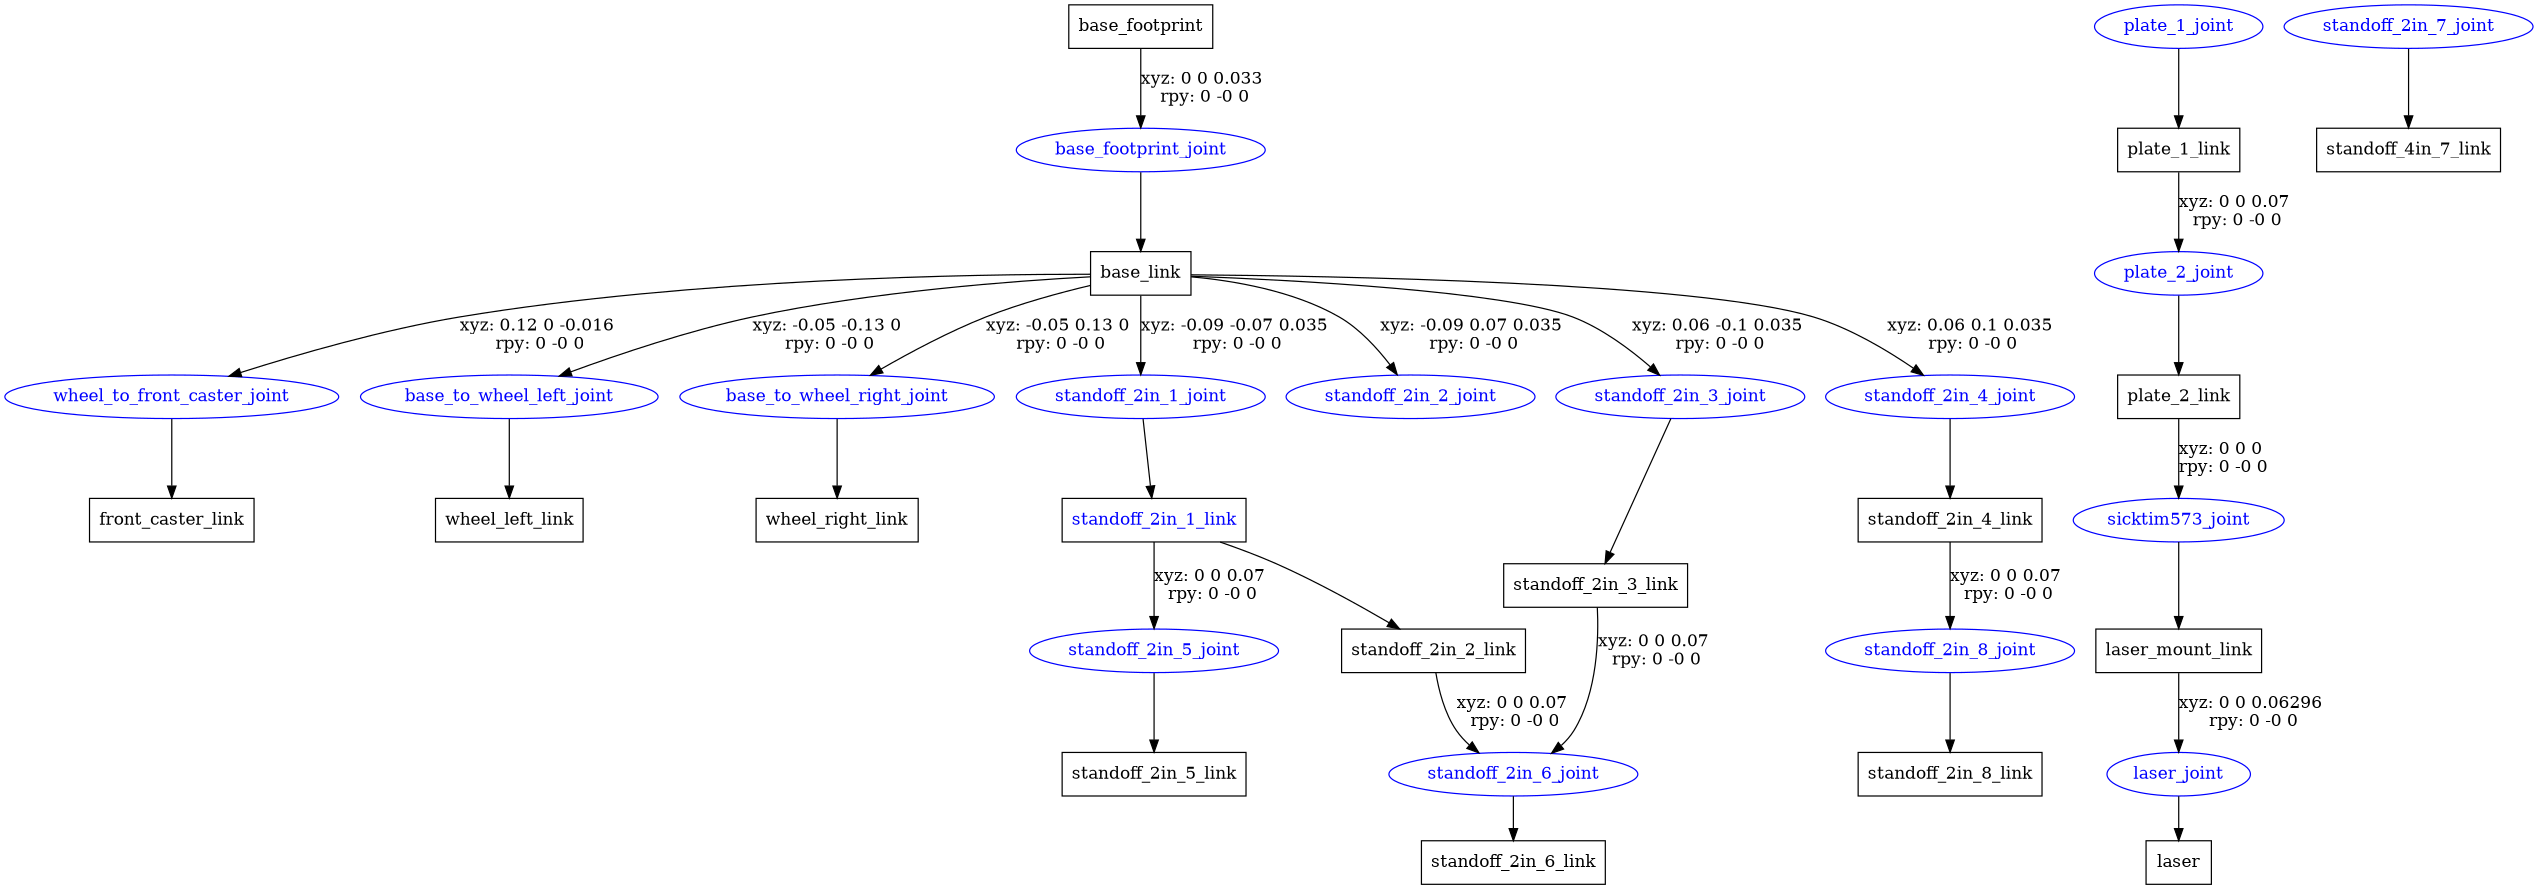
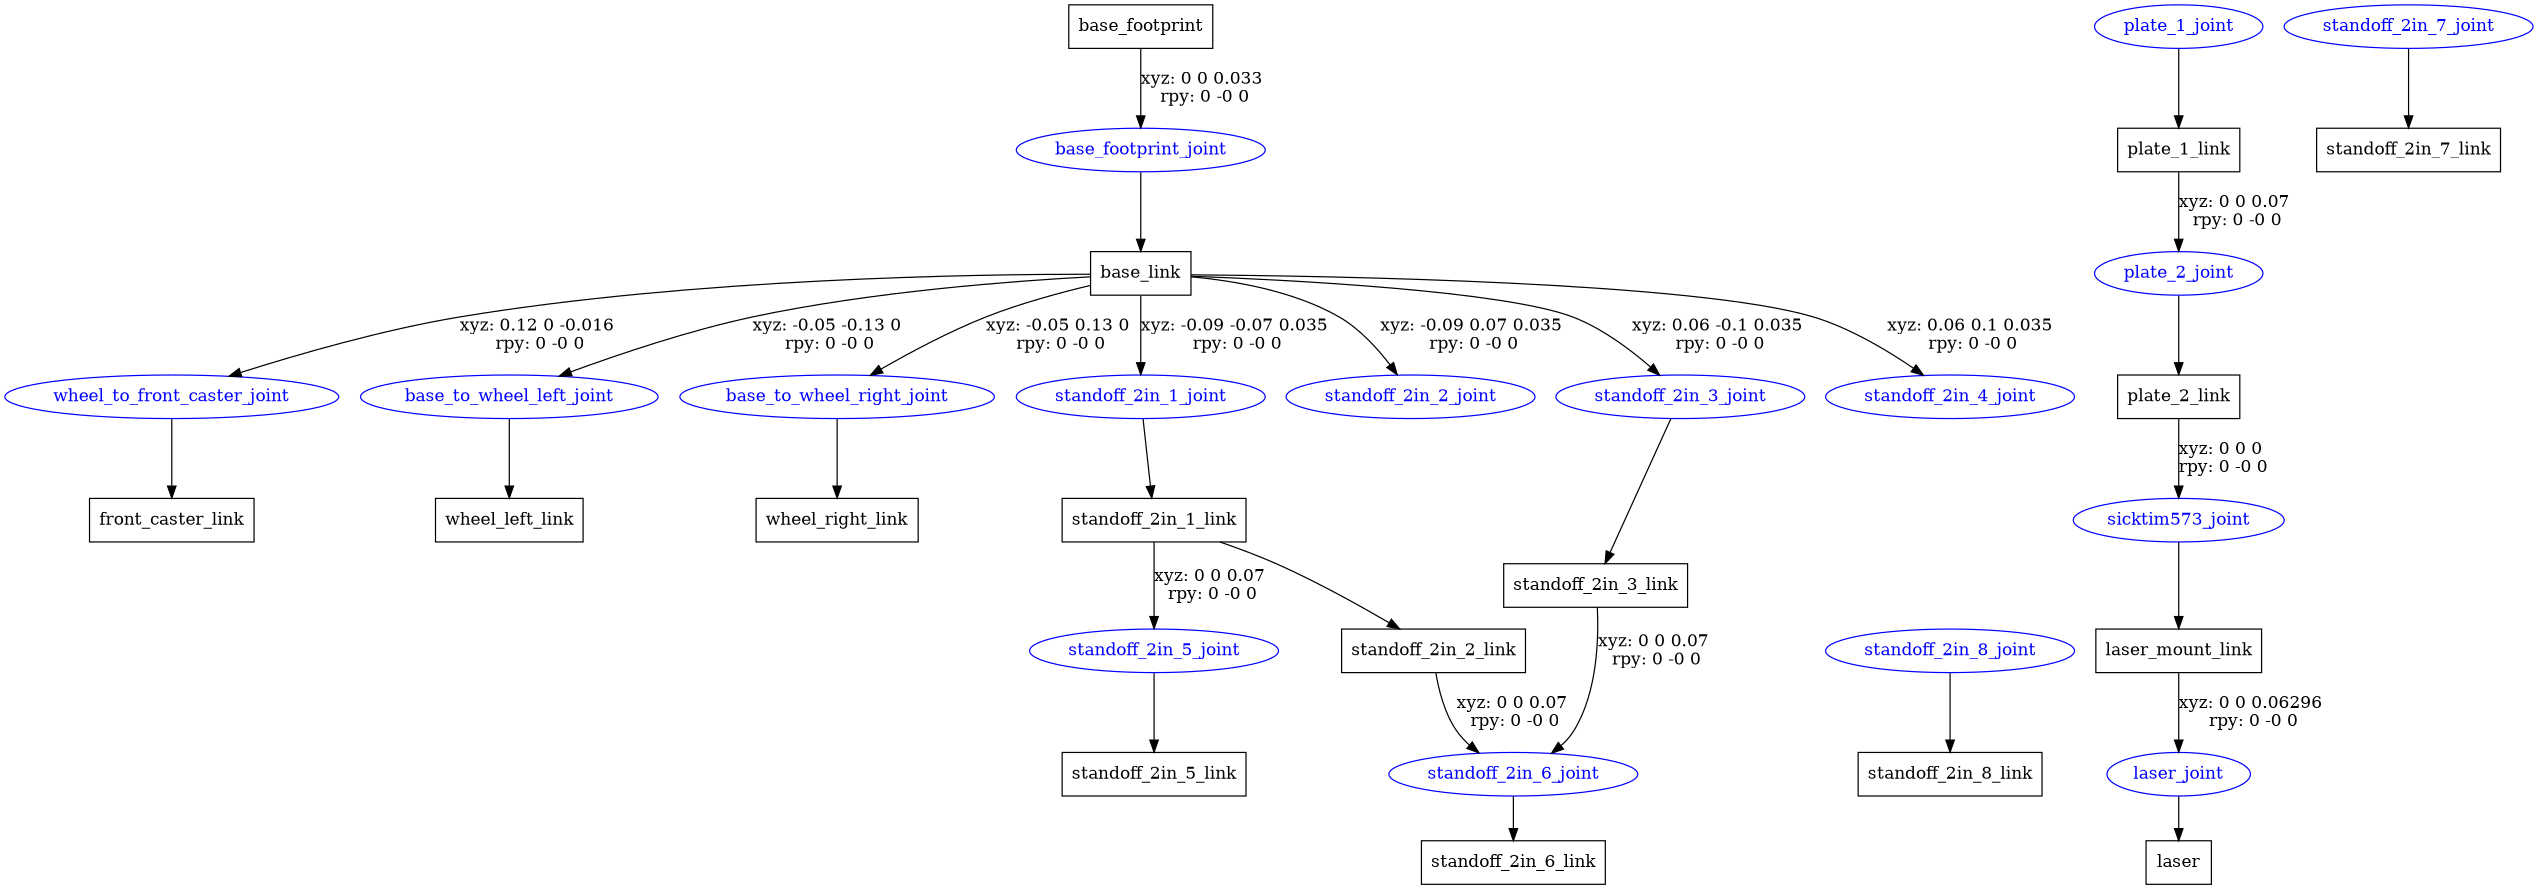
(2409, 150) -> (2409, 150)
(1154, 520) -> (1154, 520)
(1950, 520) -> none
